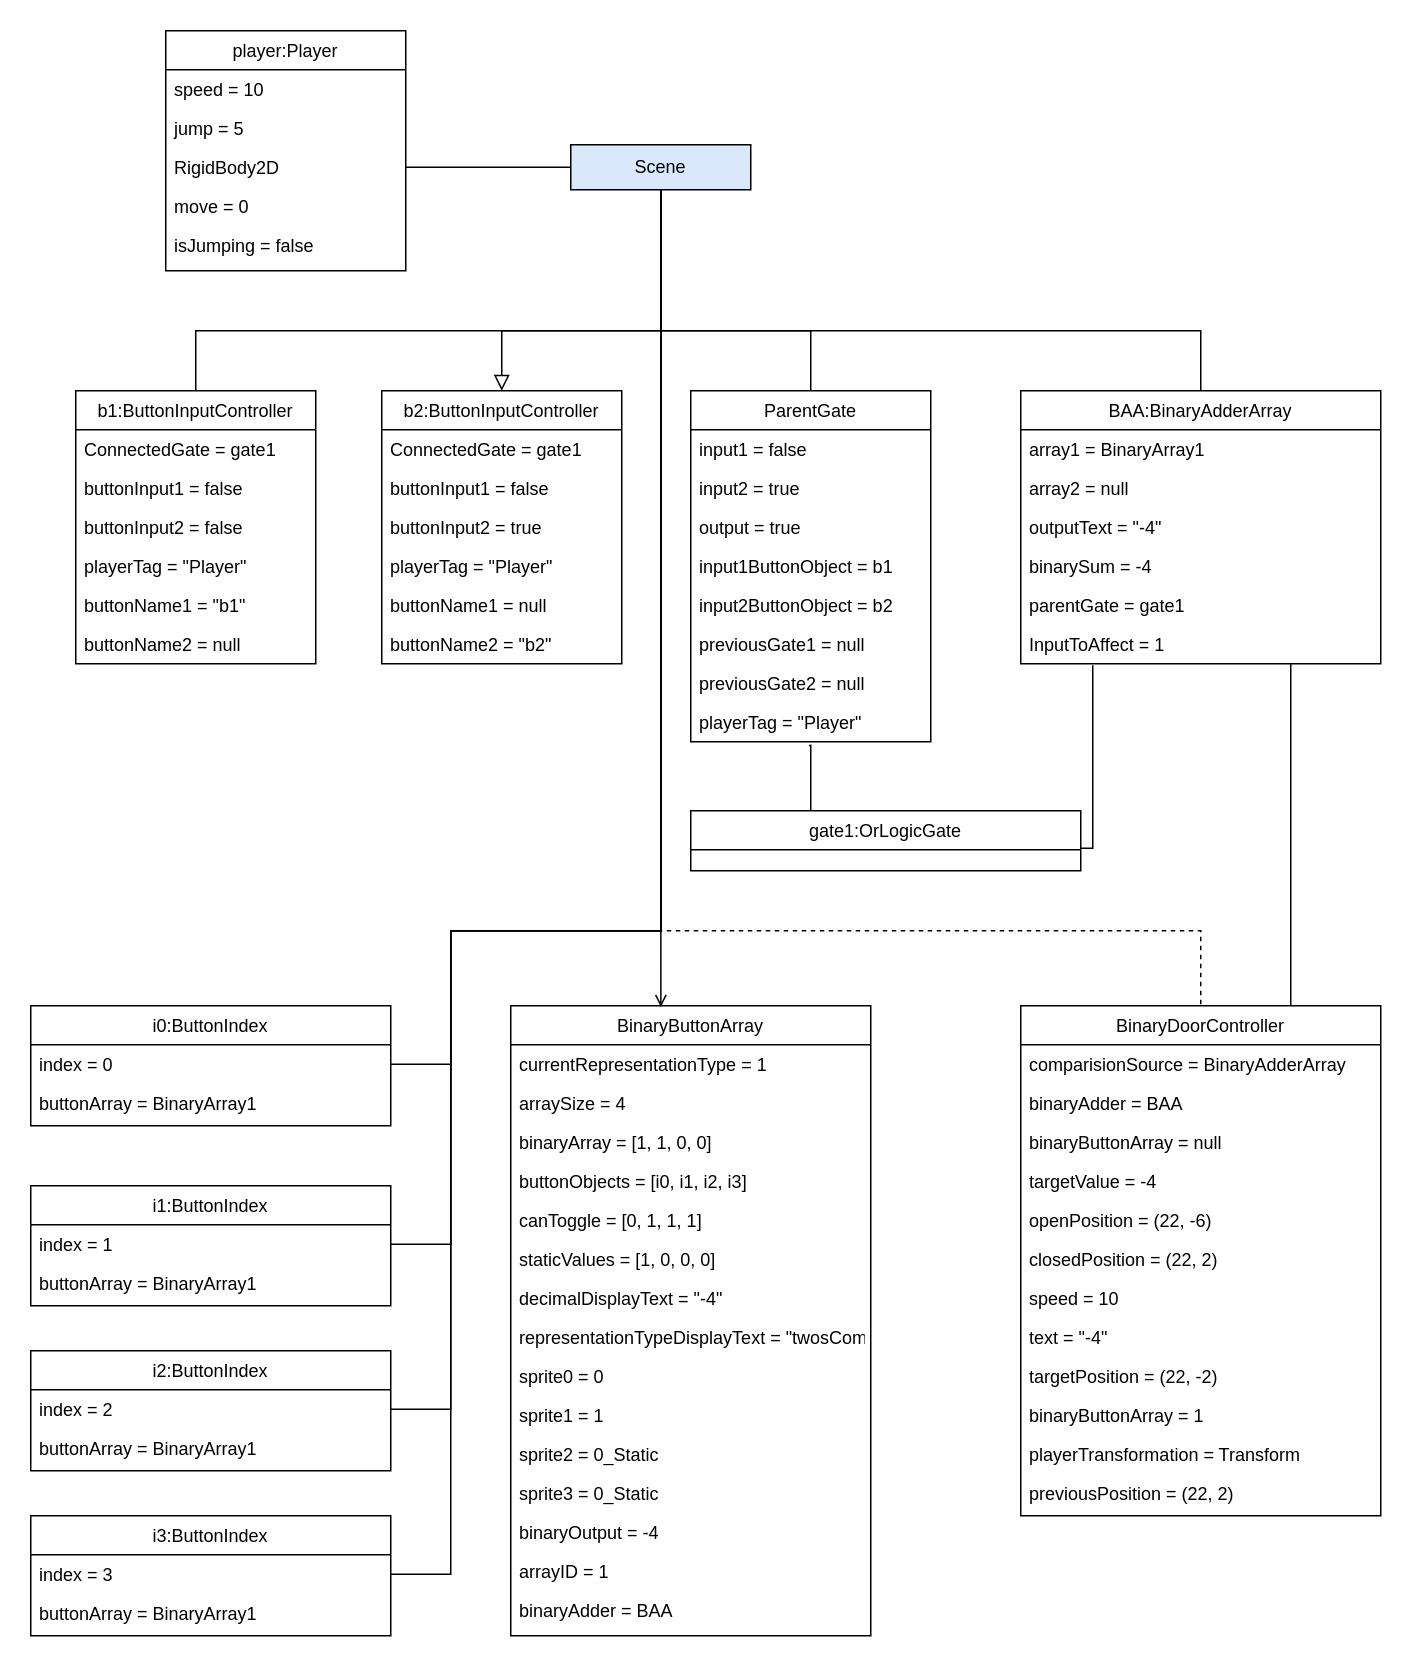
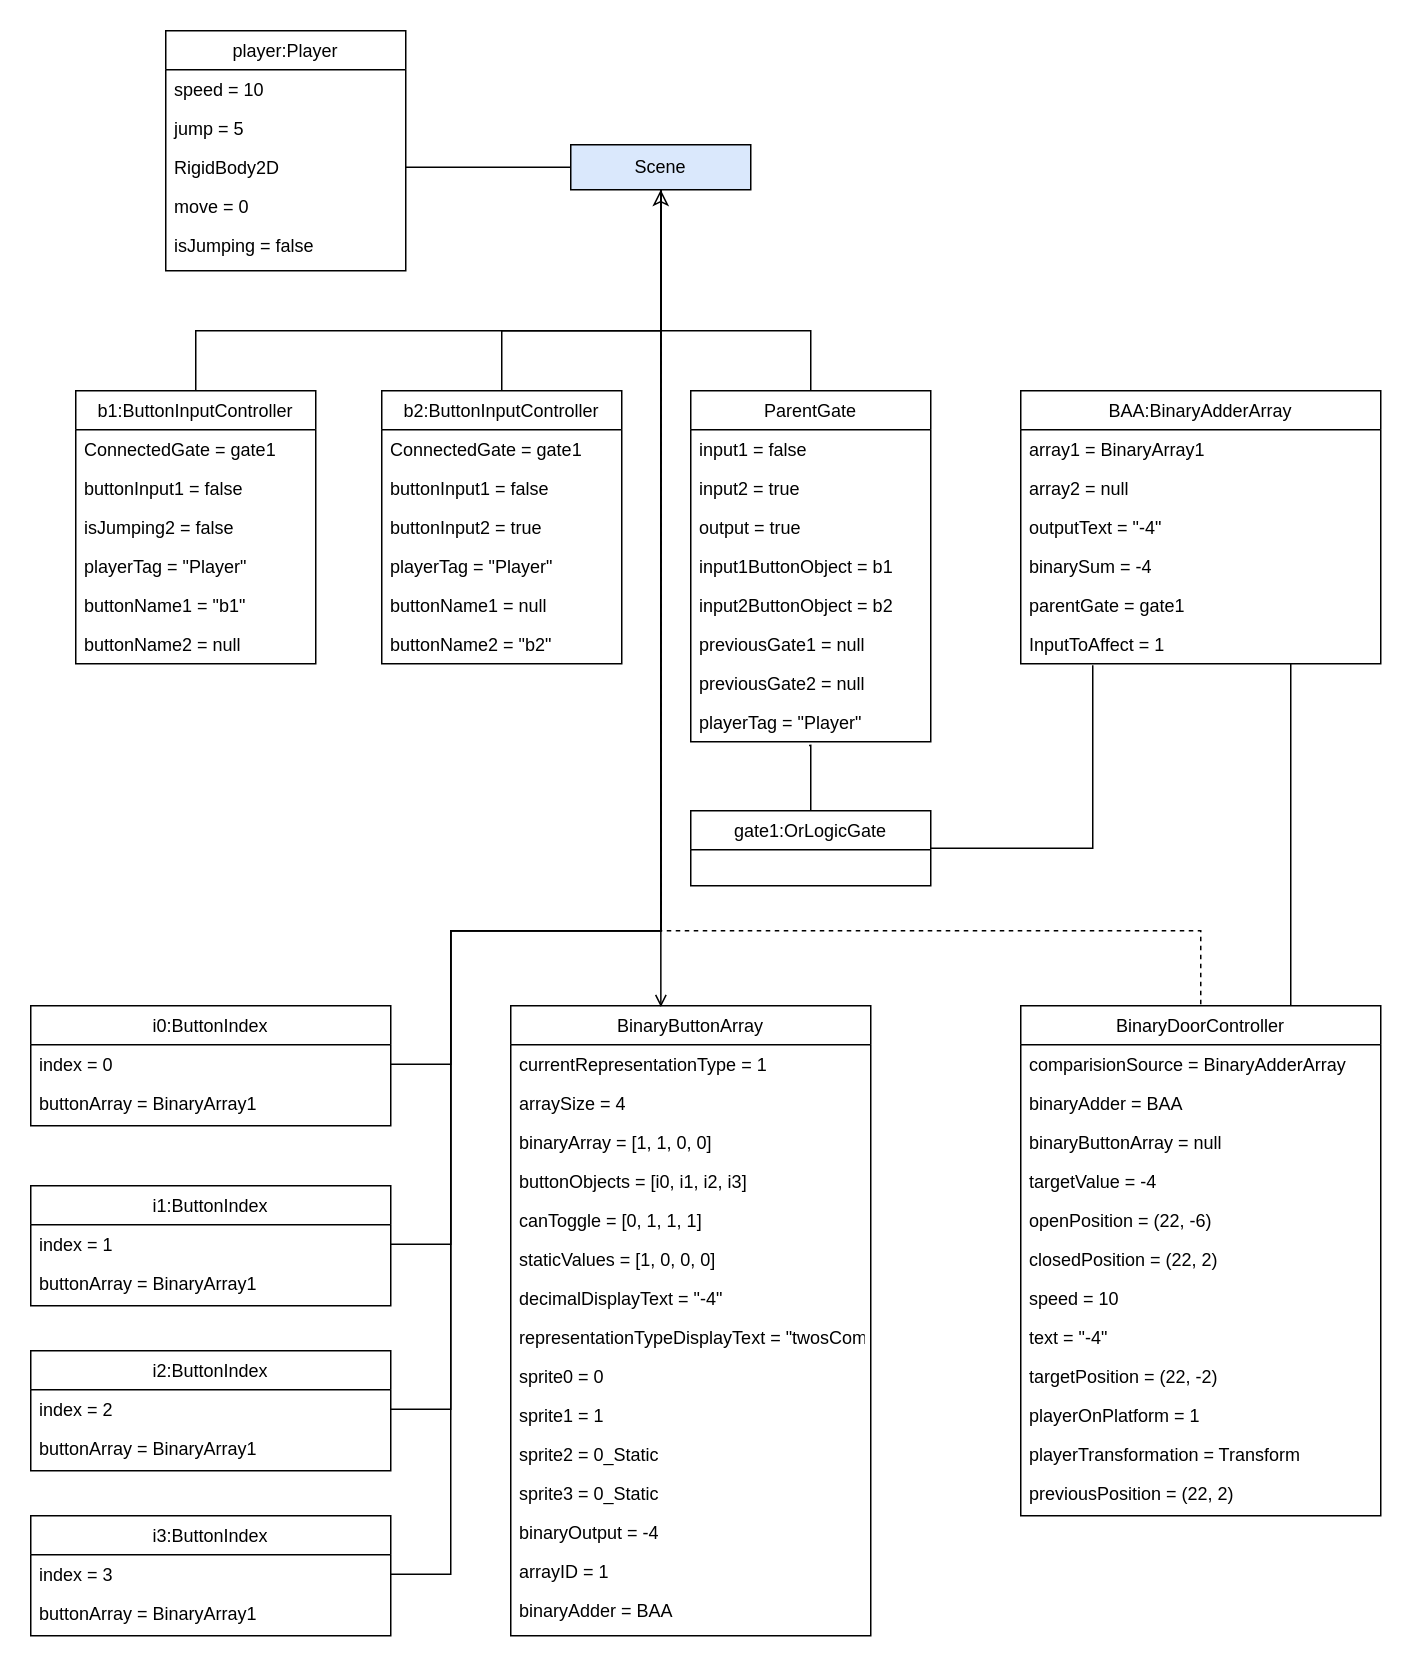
(1036, 331) -> none
(811, 333) -> (811, 333)
(502, 374) -> (502, 381)
(178, 528) -> (163, 528)
(886, 841) -> (811, 848)
(1128, 1416) -> (1120, 1416)
